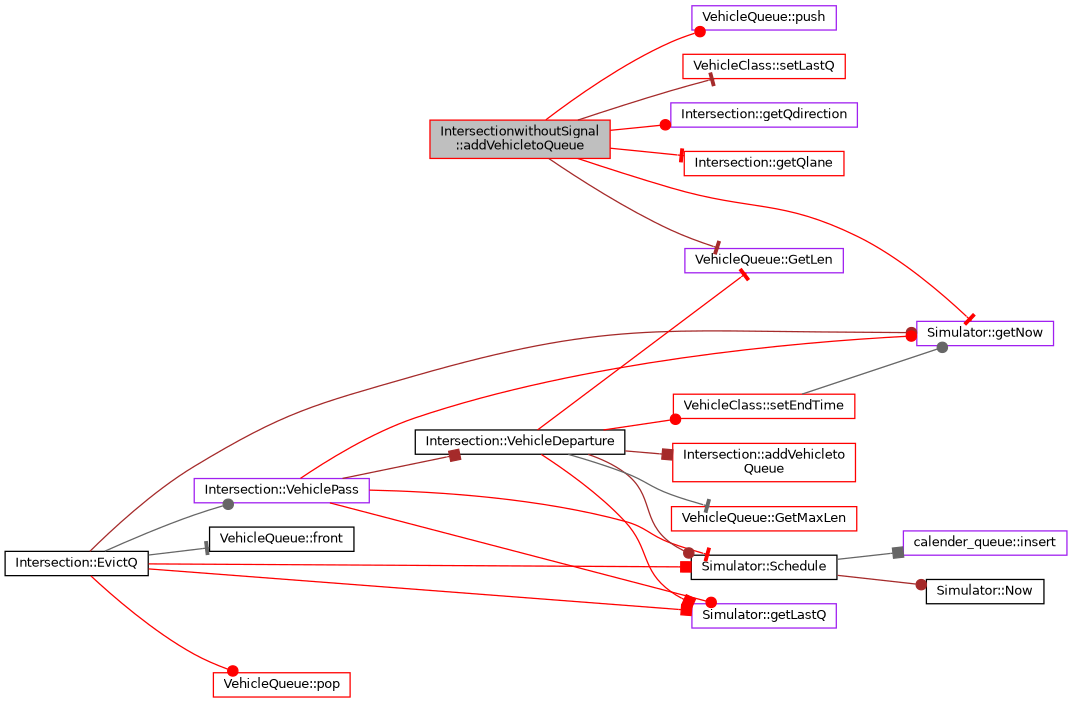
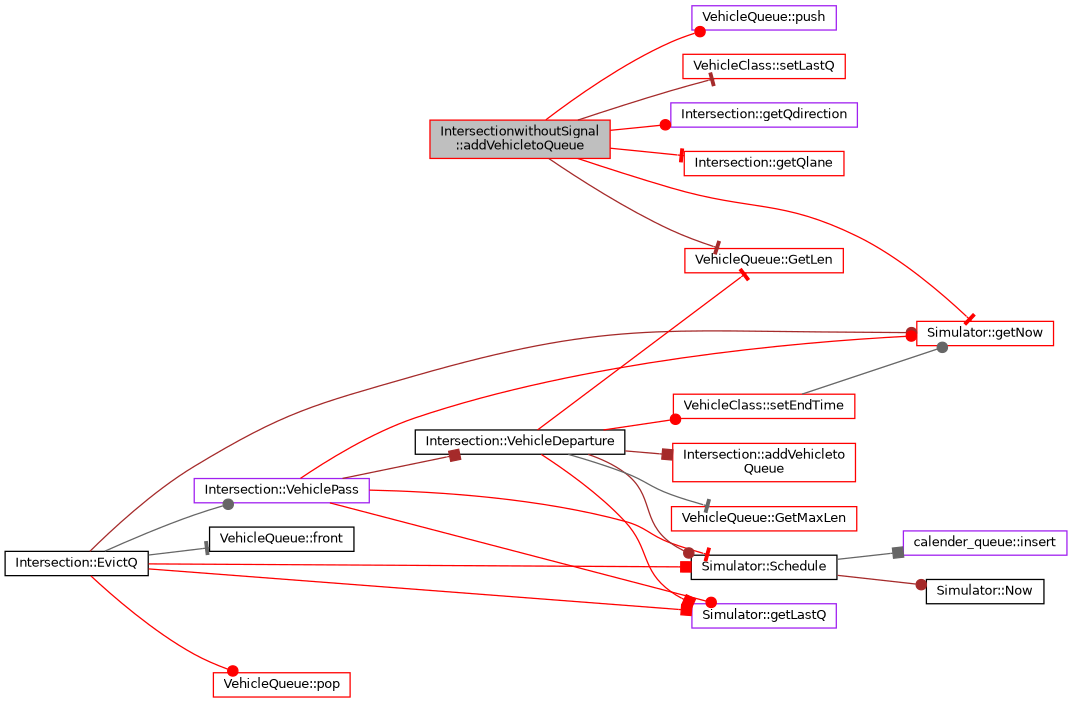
(764, 261) -> (764, 261)
(985, 334) -> (985, 334)
